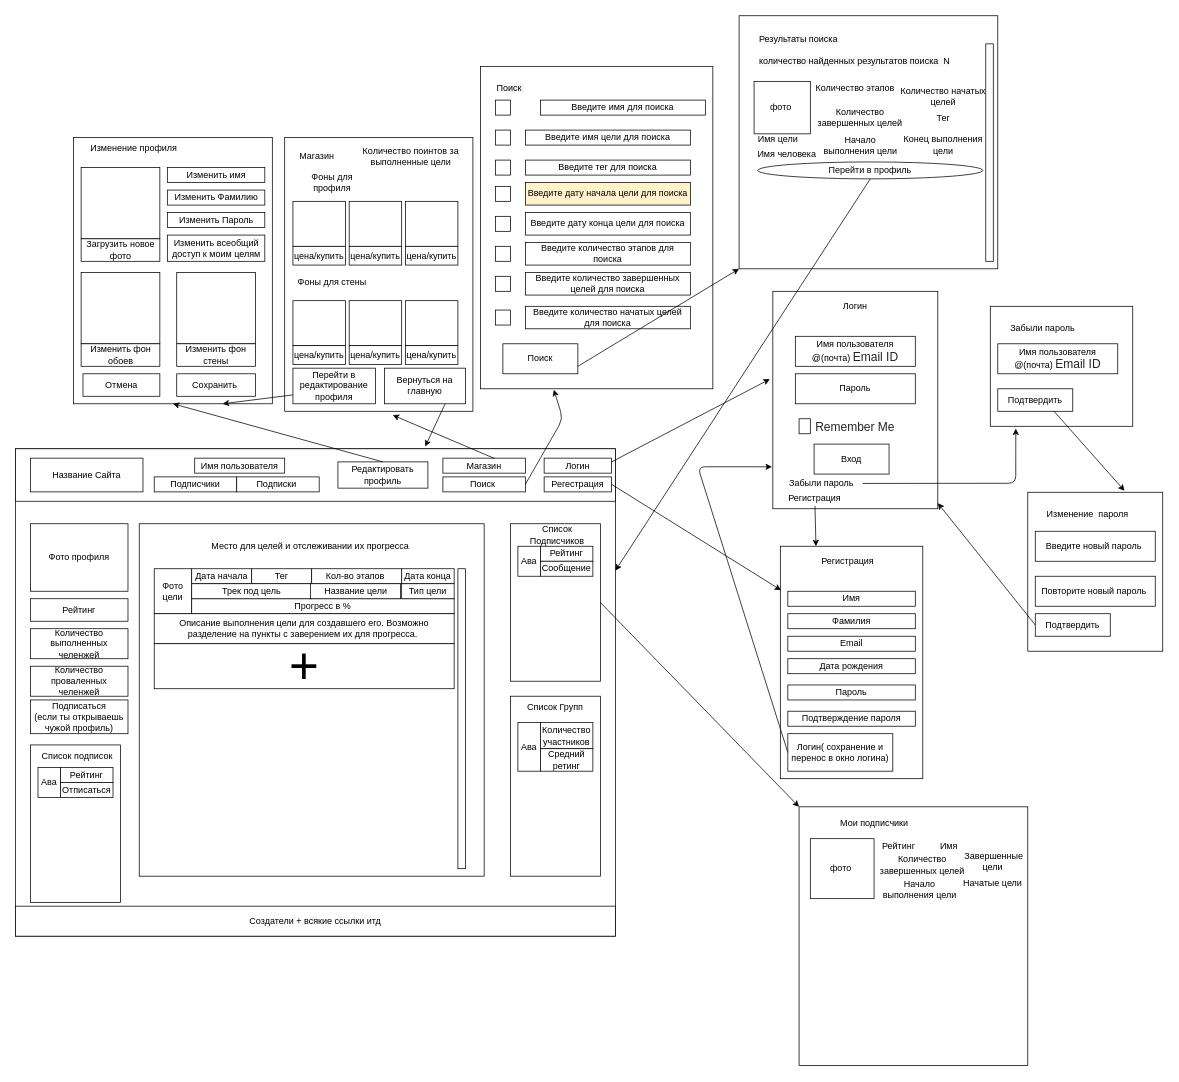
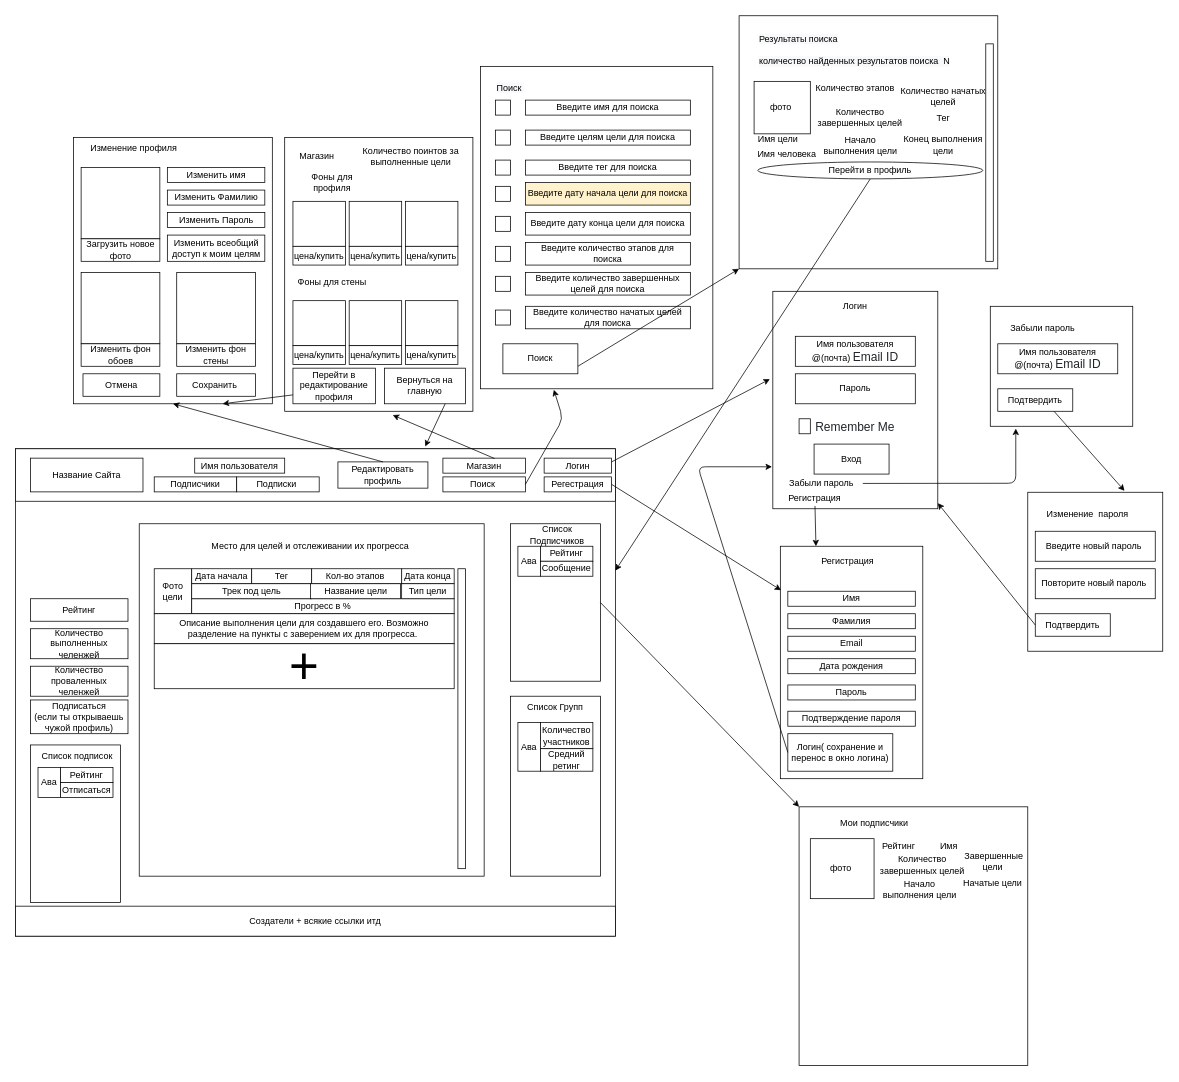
(623, 108) -> (608, 108)
(608, 138) -> (608, 138)
(79, 558) -> none
(1095, 591) -> (1095, 584)
